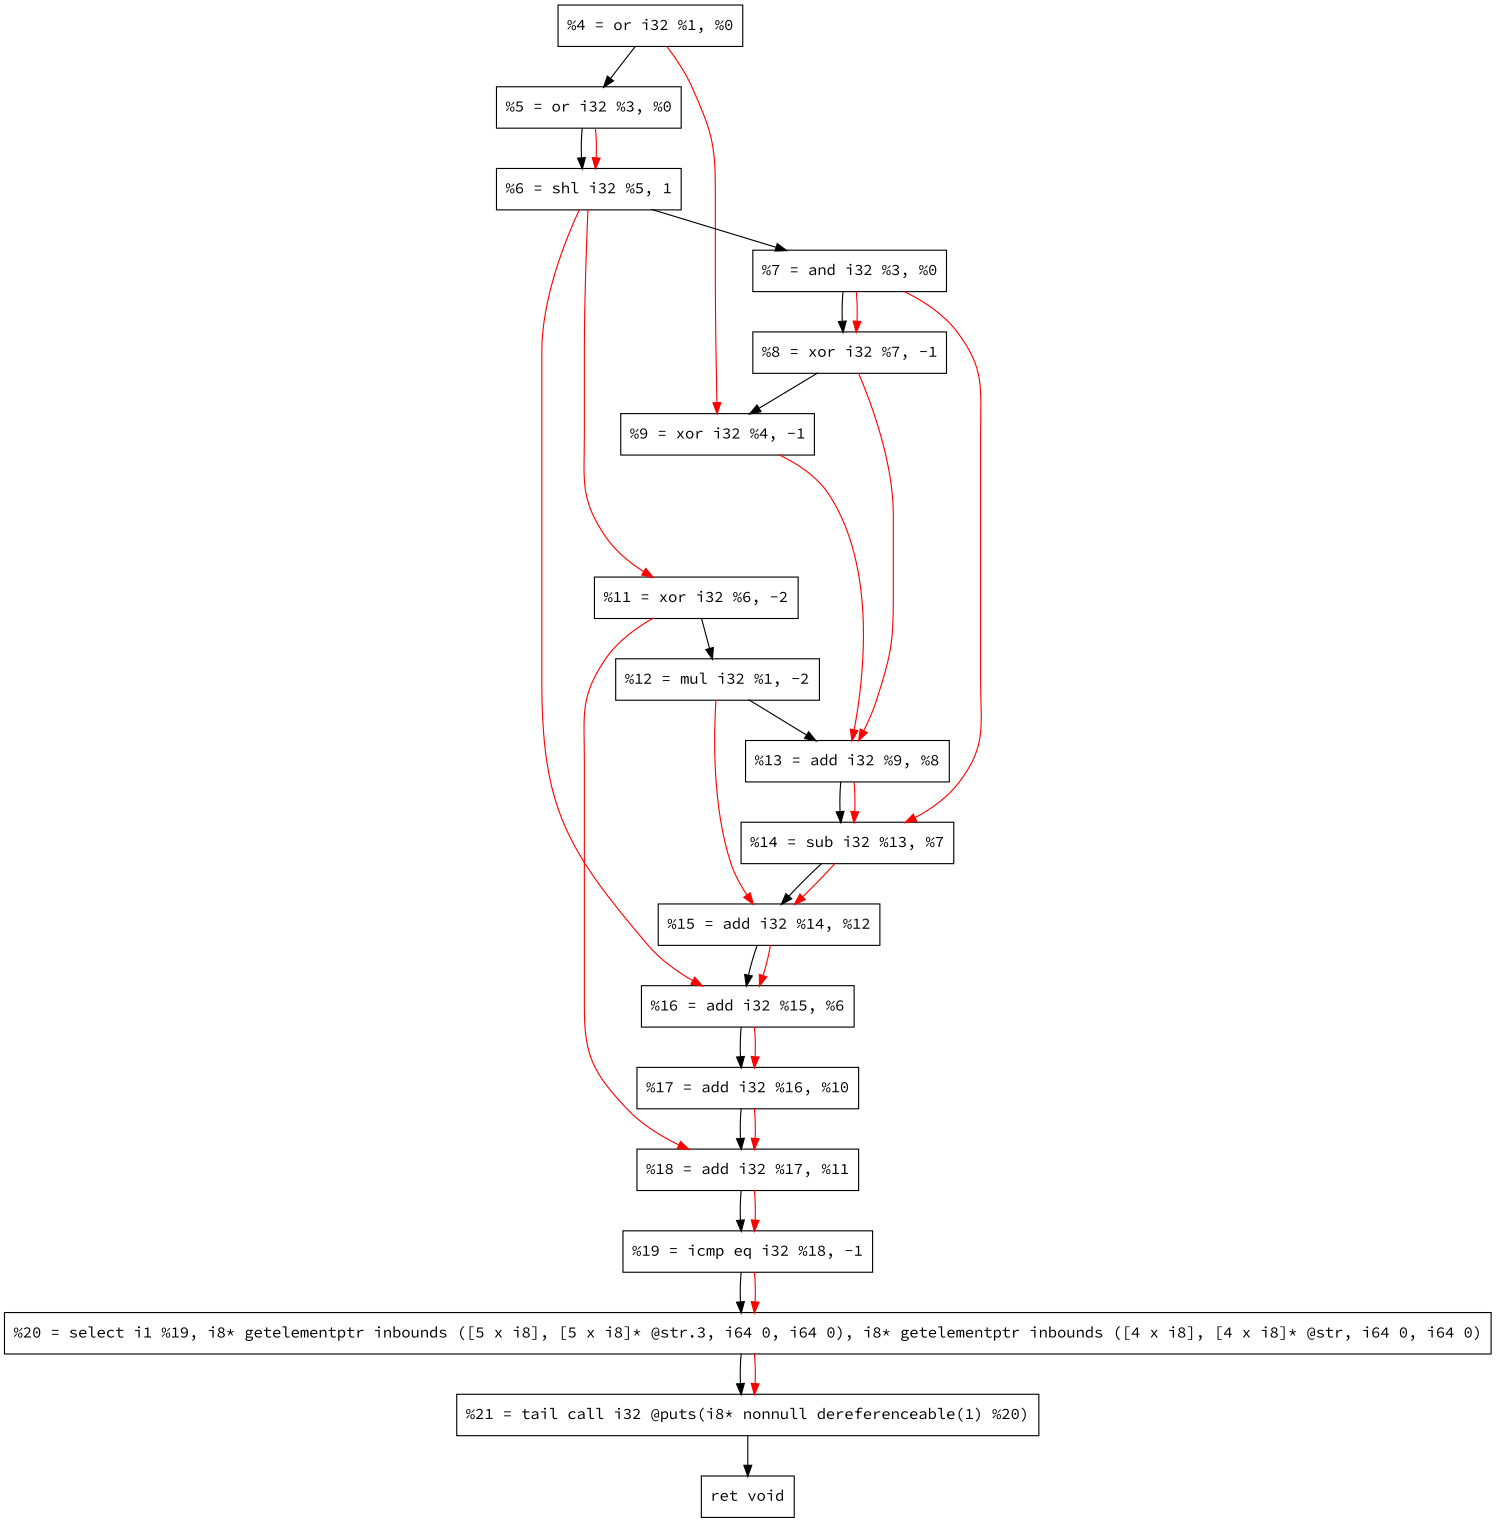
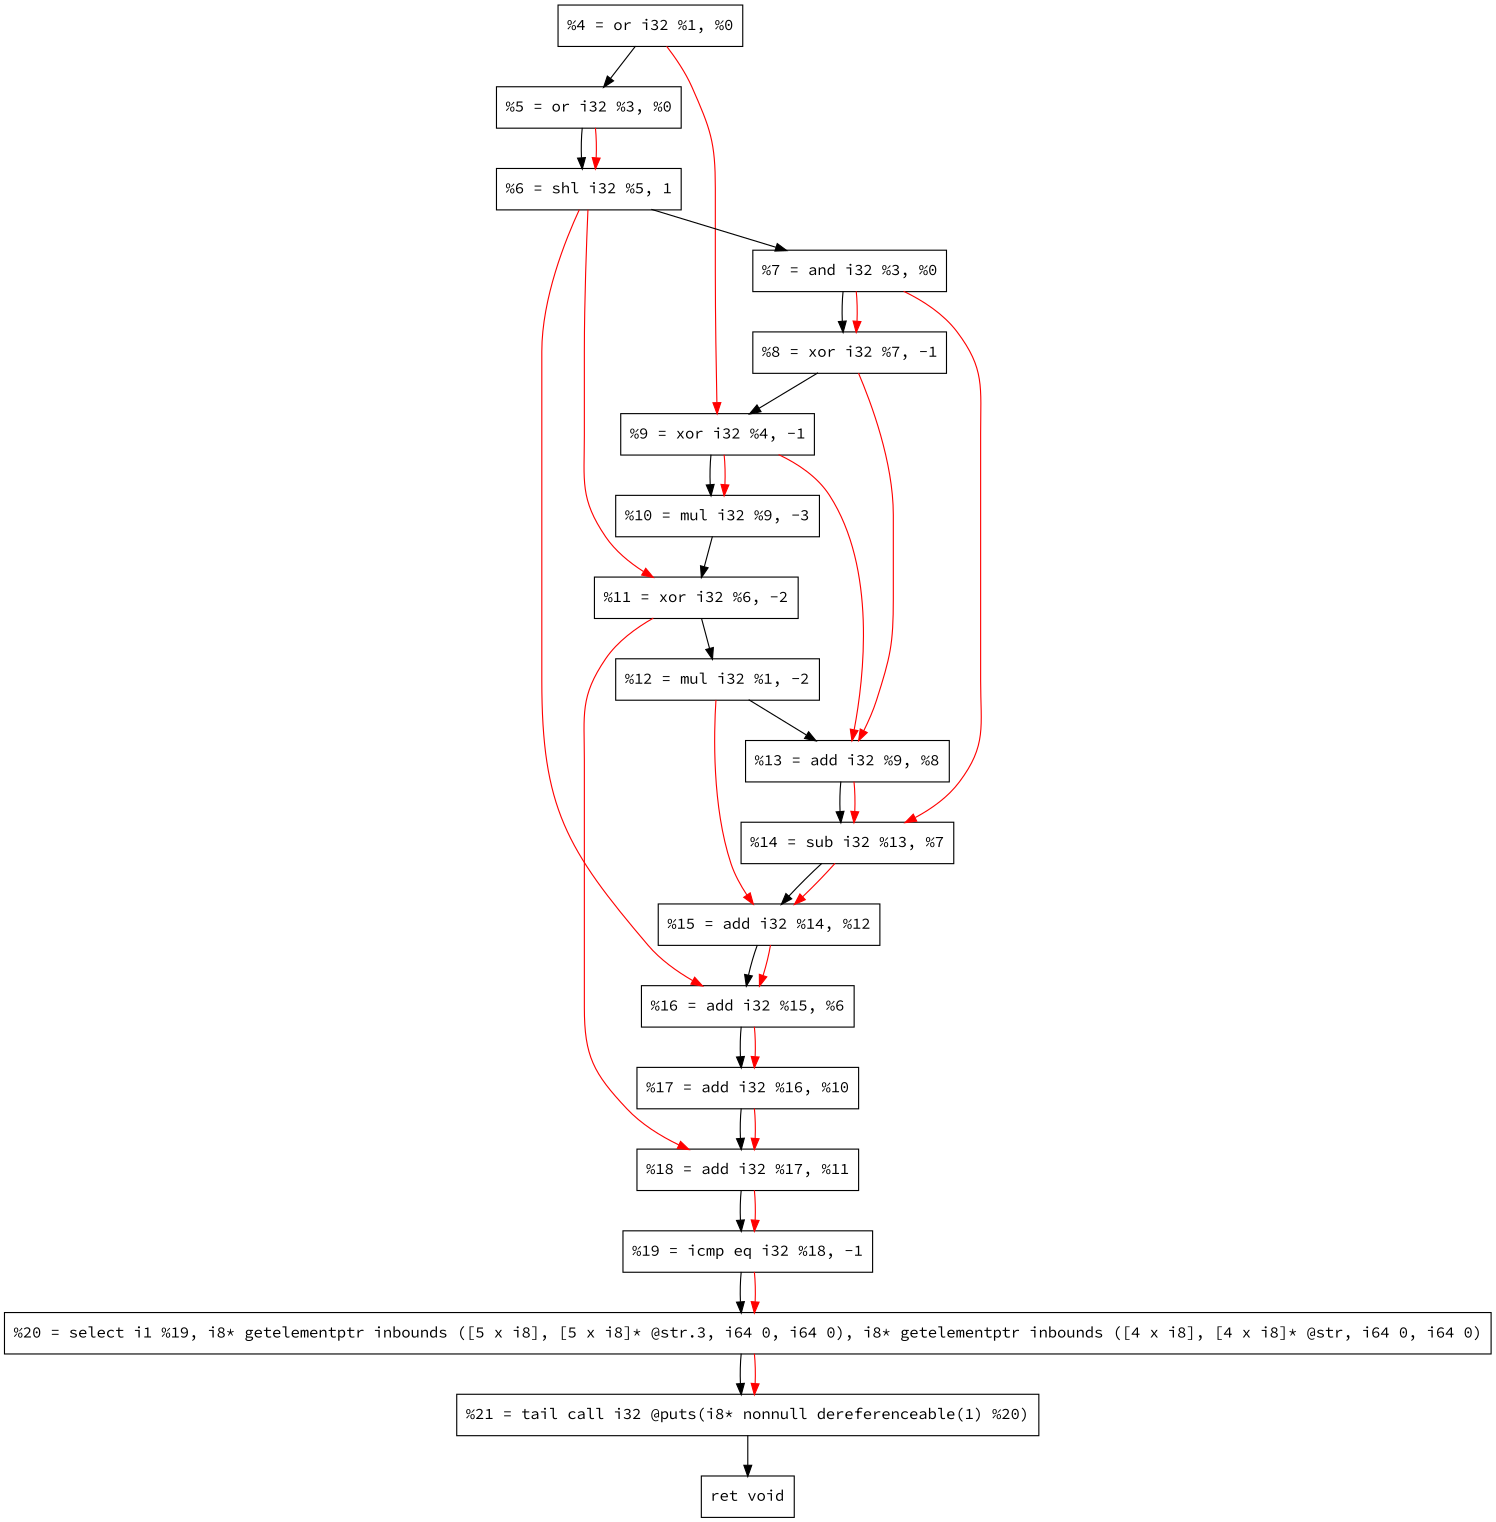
none -> (718, 516)
